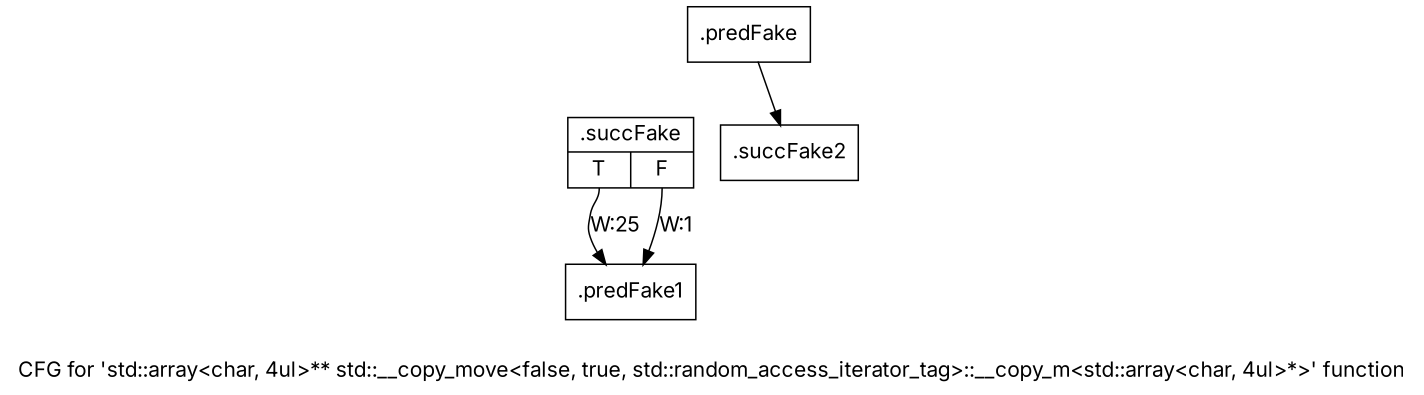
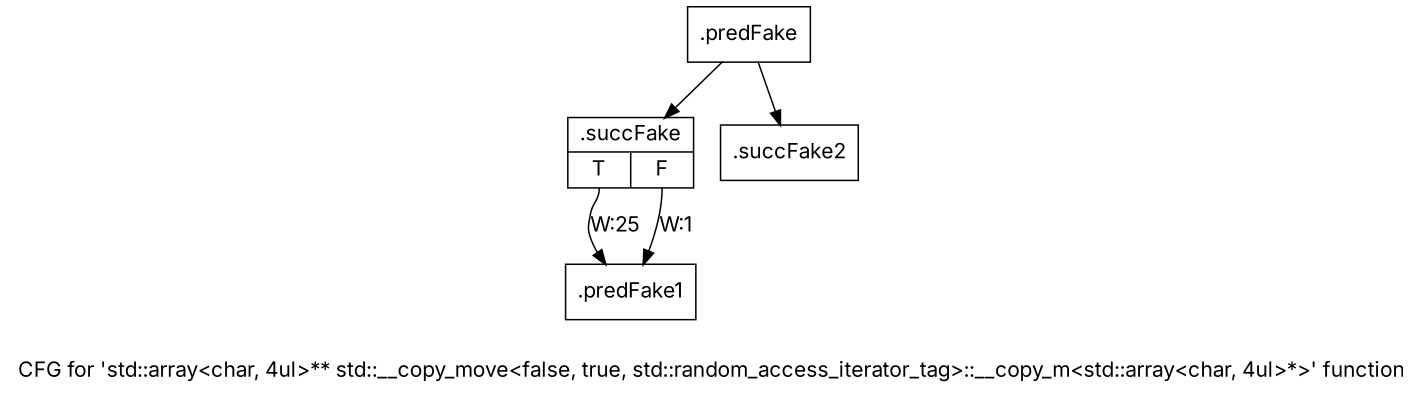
none -> (699, 85)
